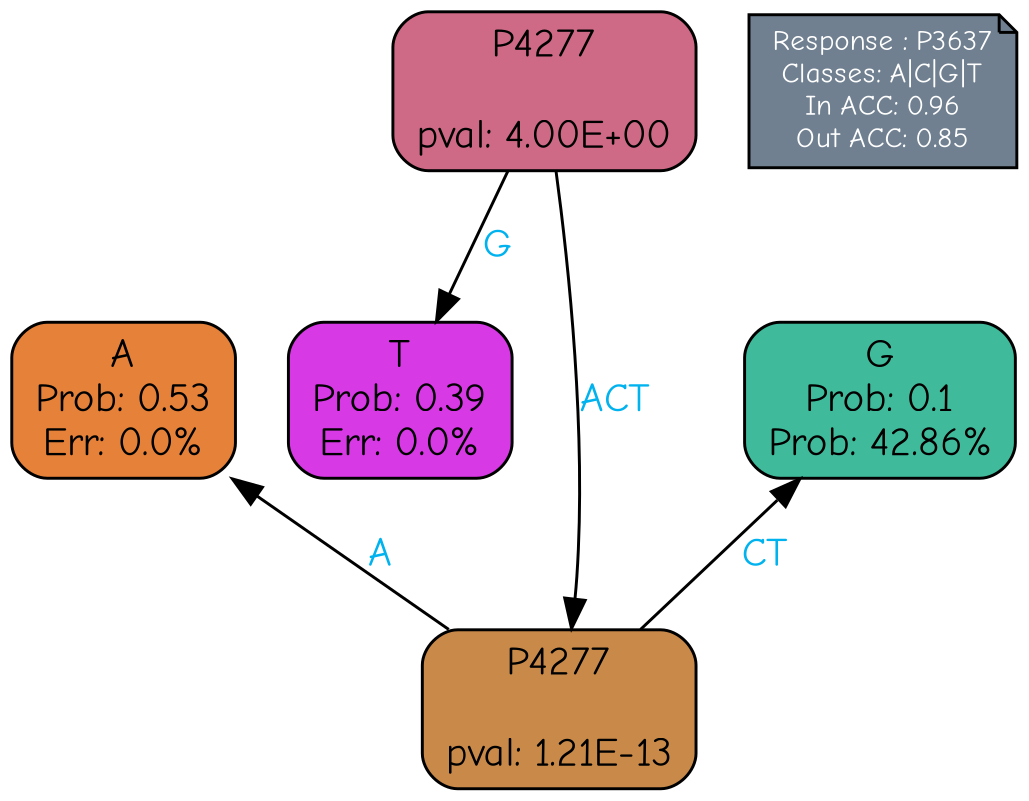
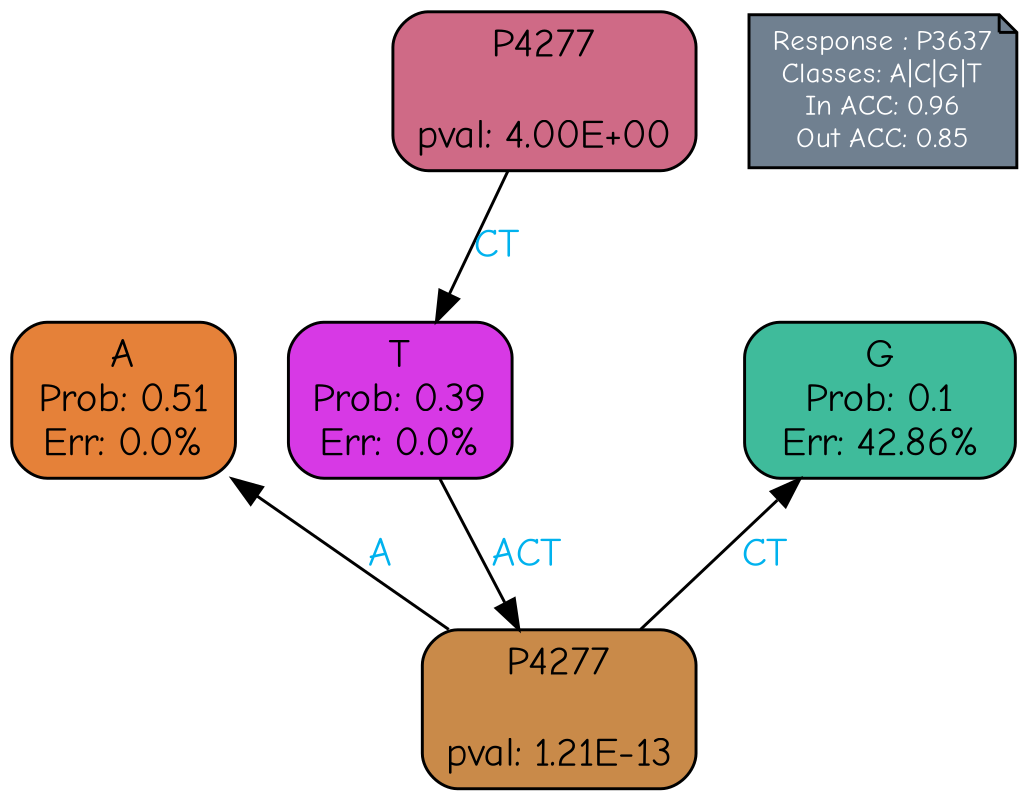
(497, 246) -> (497, 246)
(576, 384) -> (472, 541)
(124, 400) -> (124, 400)
(880, 400) -> (880, 400)
